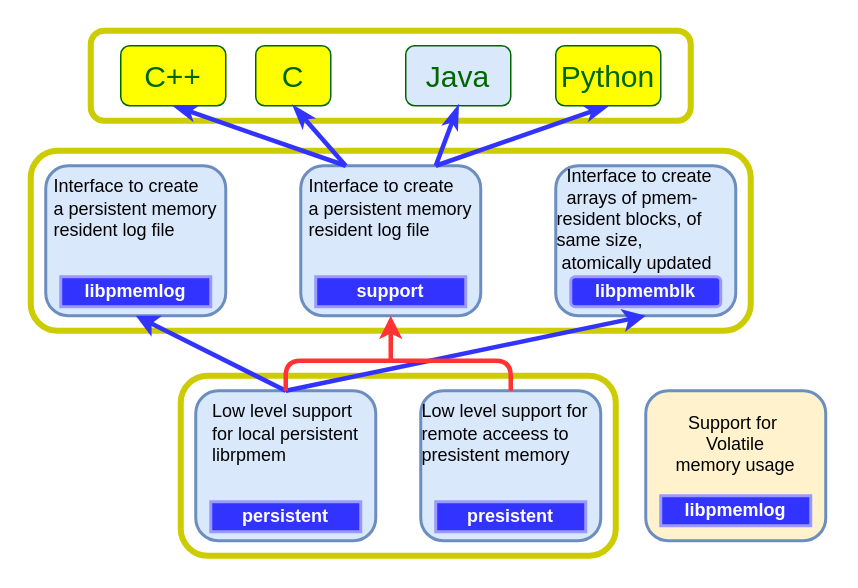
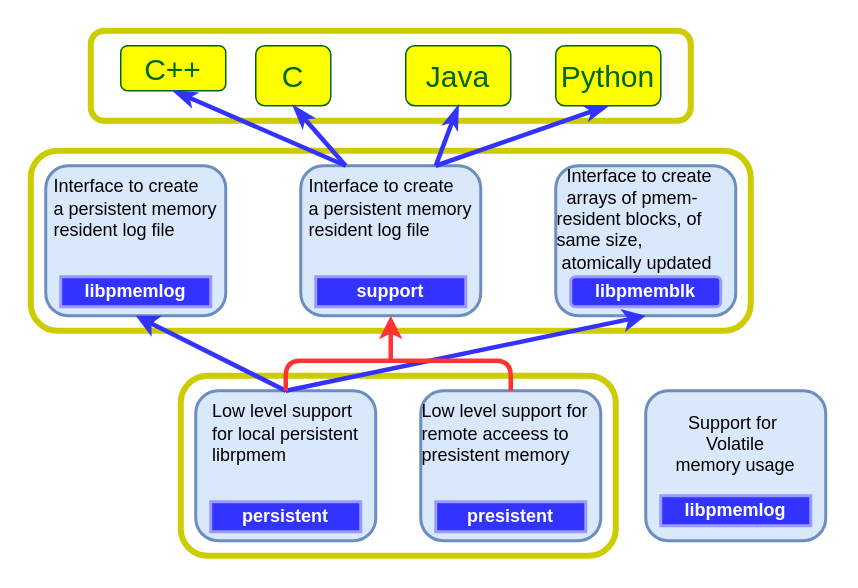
(173, 76) -> (173, 68)
(458, 76) -> (458, 76)
(736, 466) -> (736, 466)
